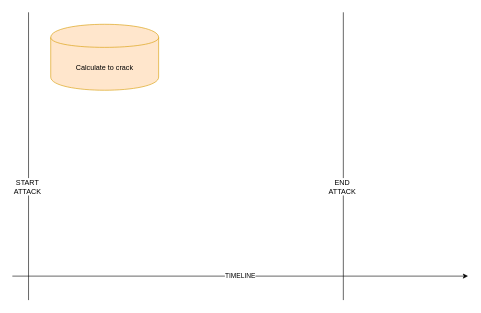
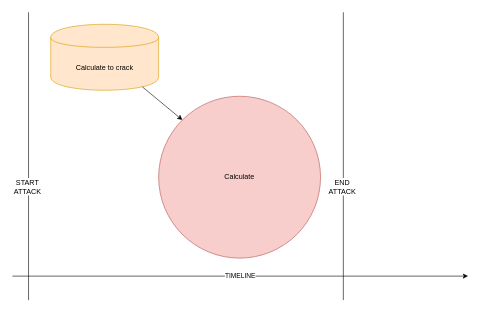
none -> (161, 102)
none -> (240, 177)
